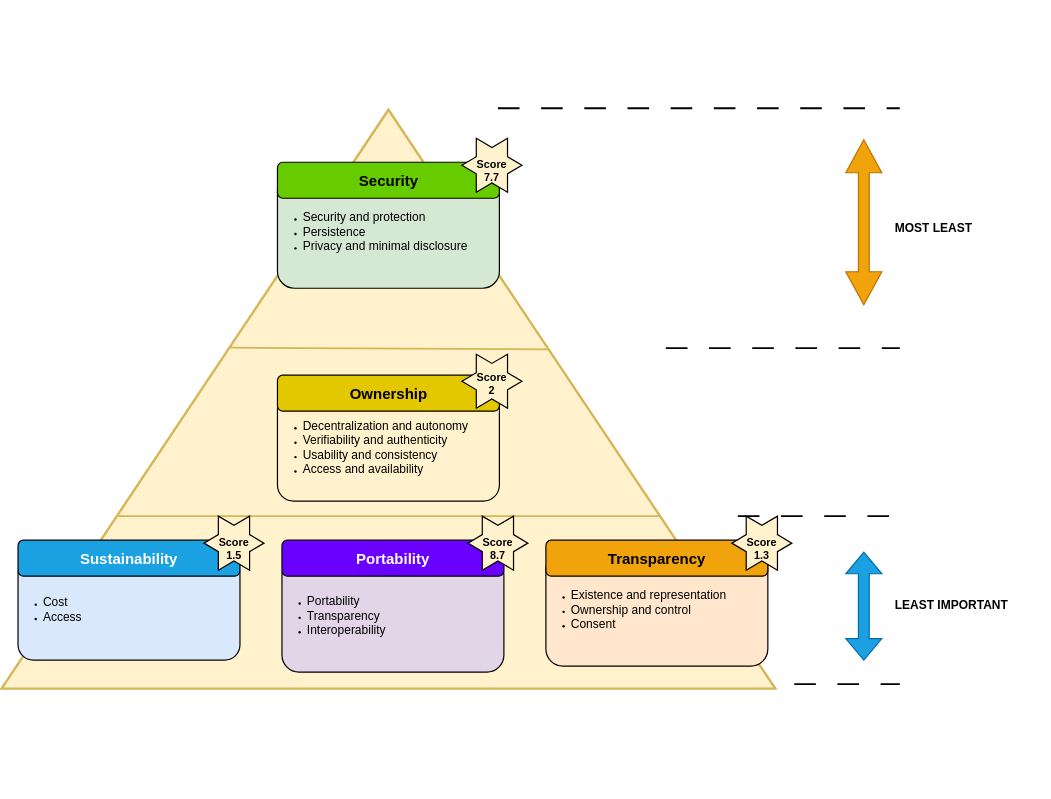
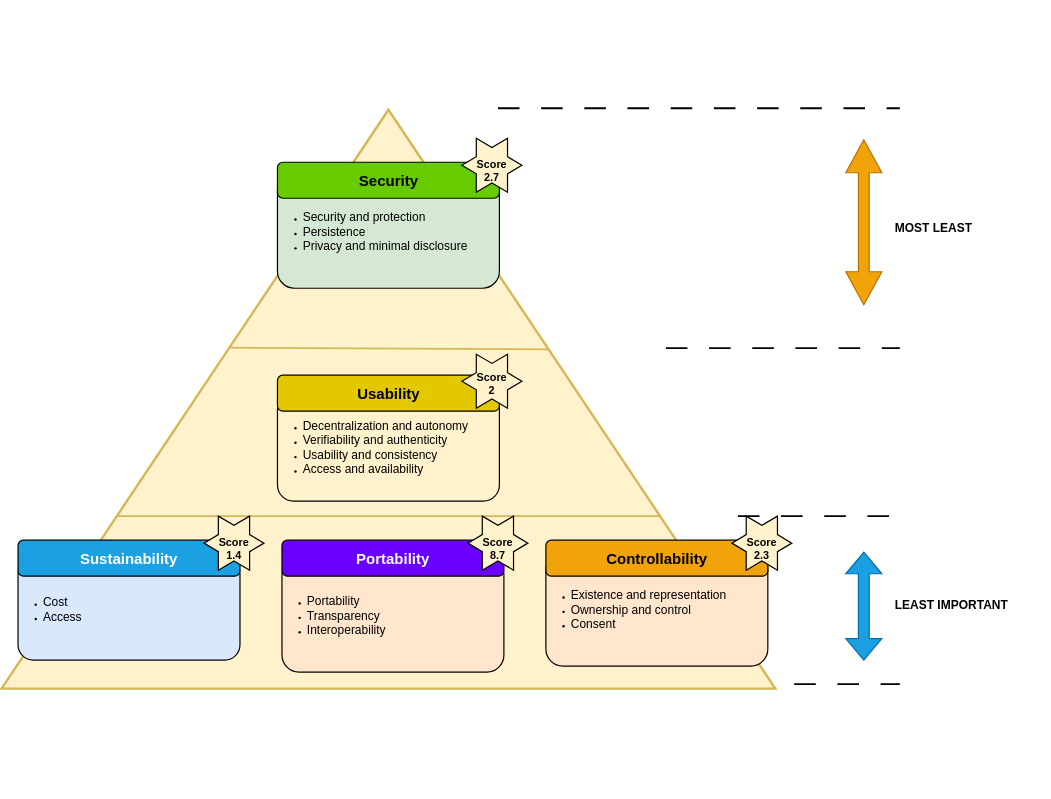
(492, 171) -> (492, 171)
(389, 393) -> (389, 393)
(234, 549) -> (234, 549)
(762, 549) -> (762, 549)
(657, 558) -> (657, 558)
(393, 615) -> (393, 615)
